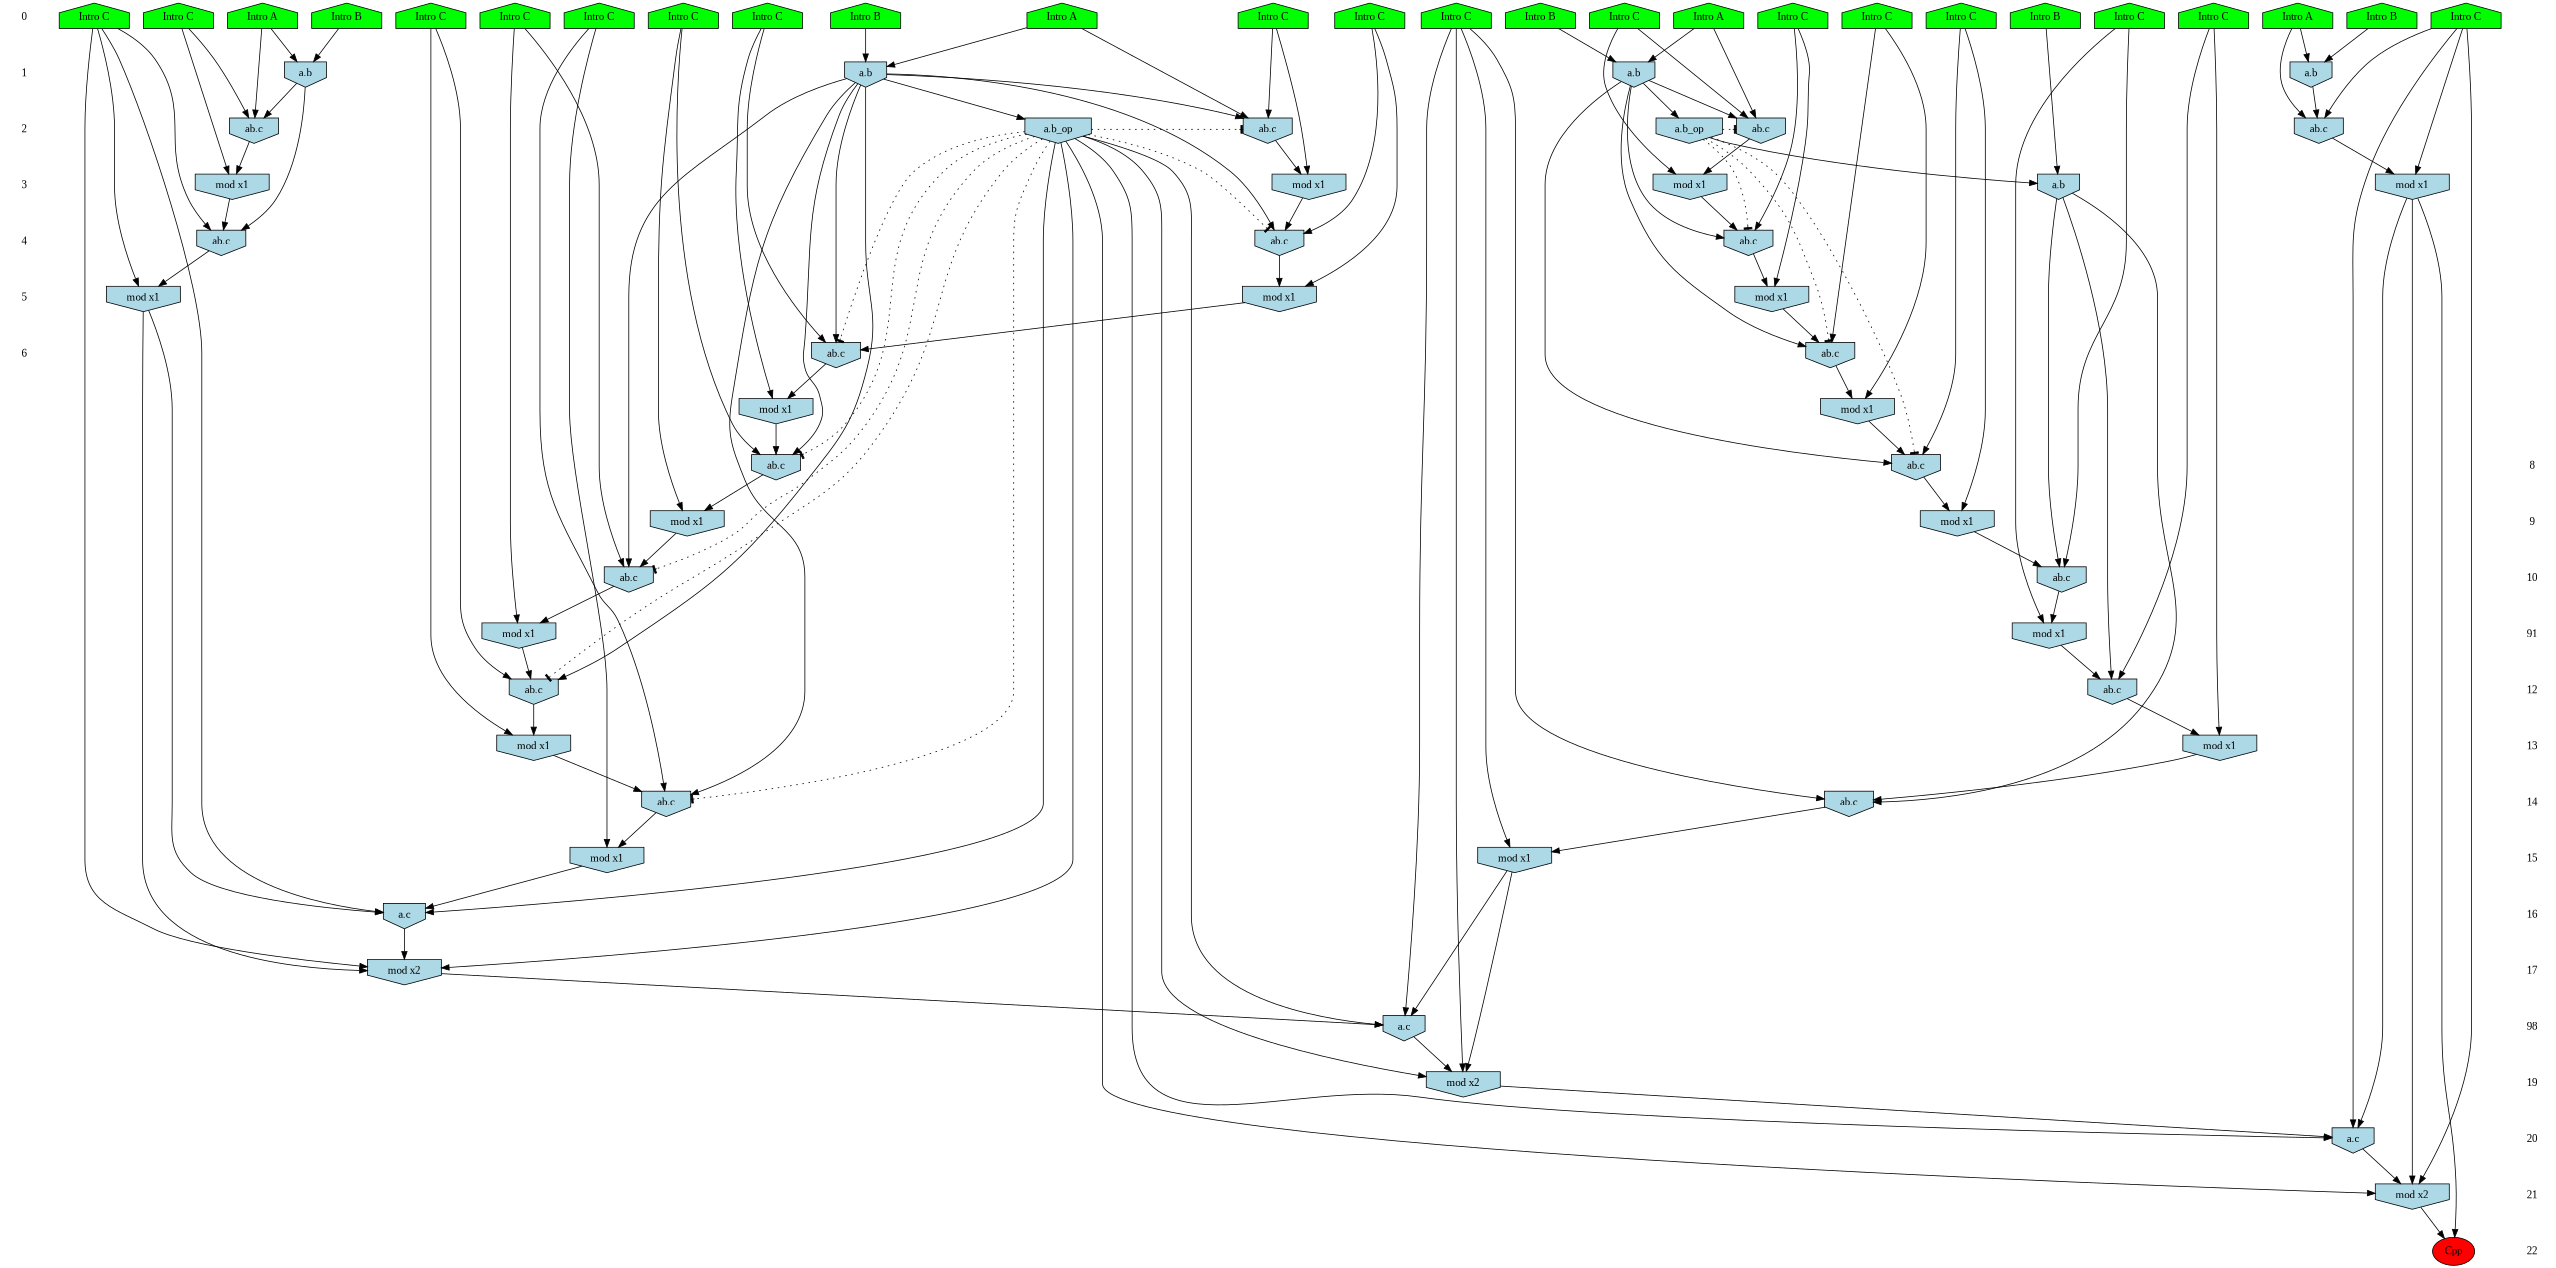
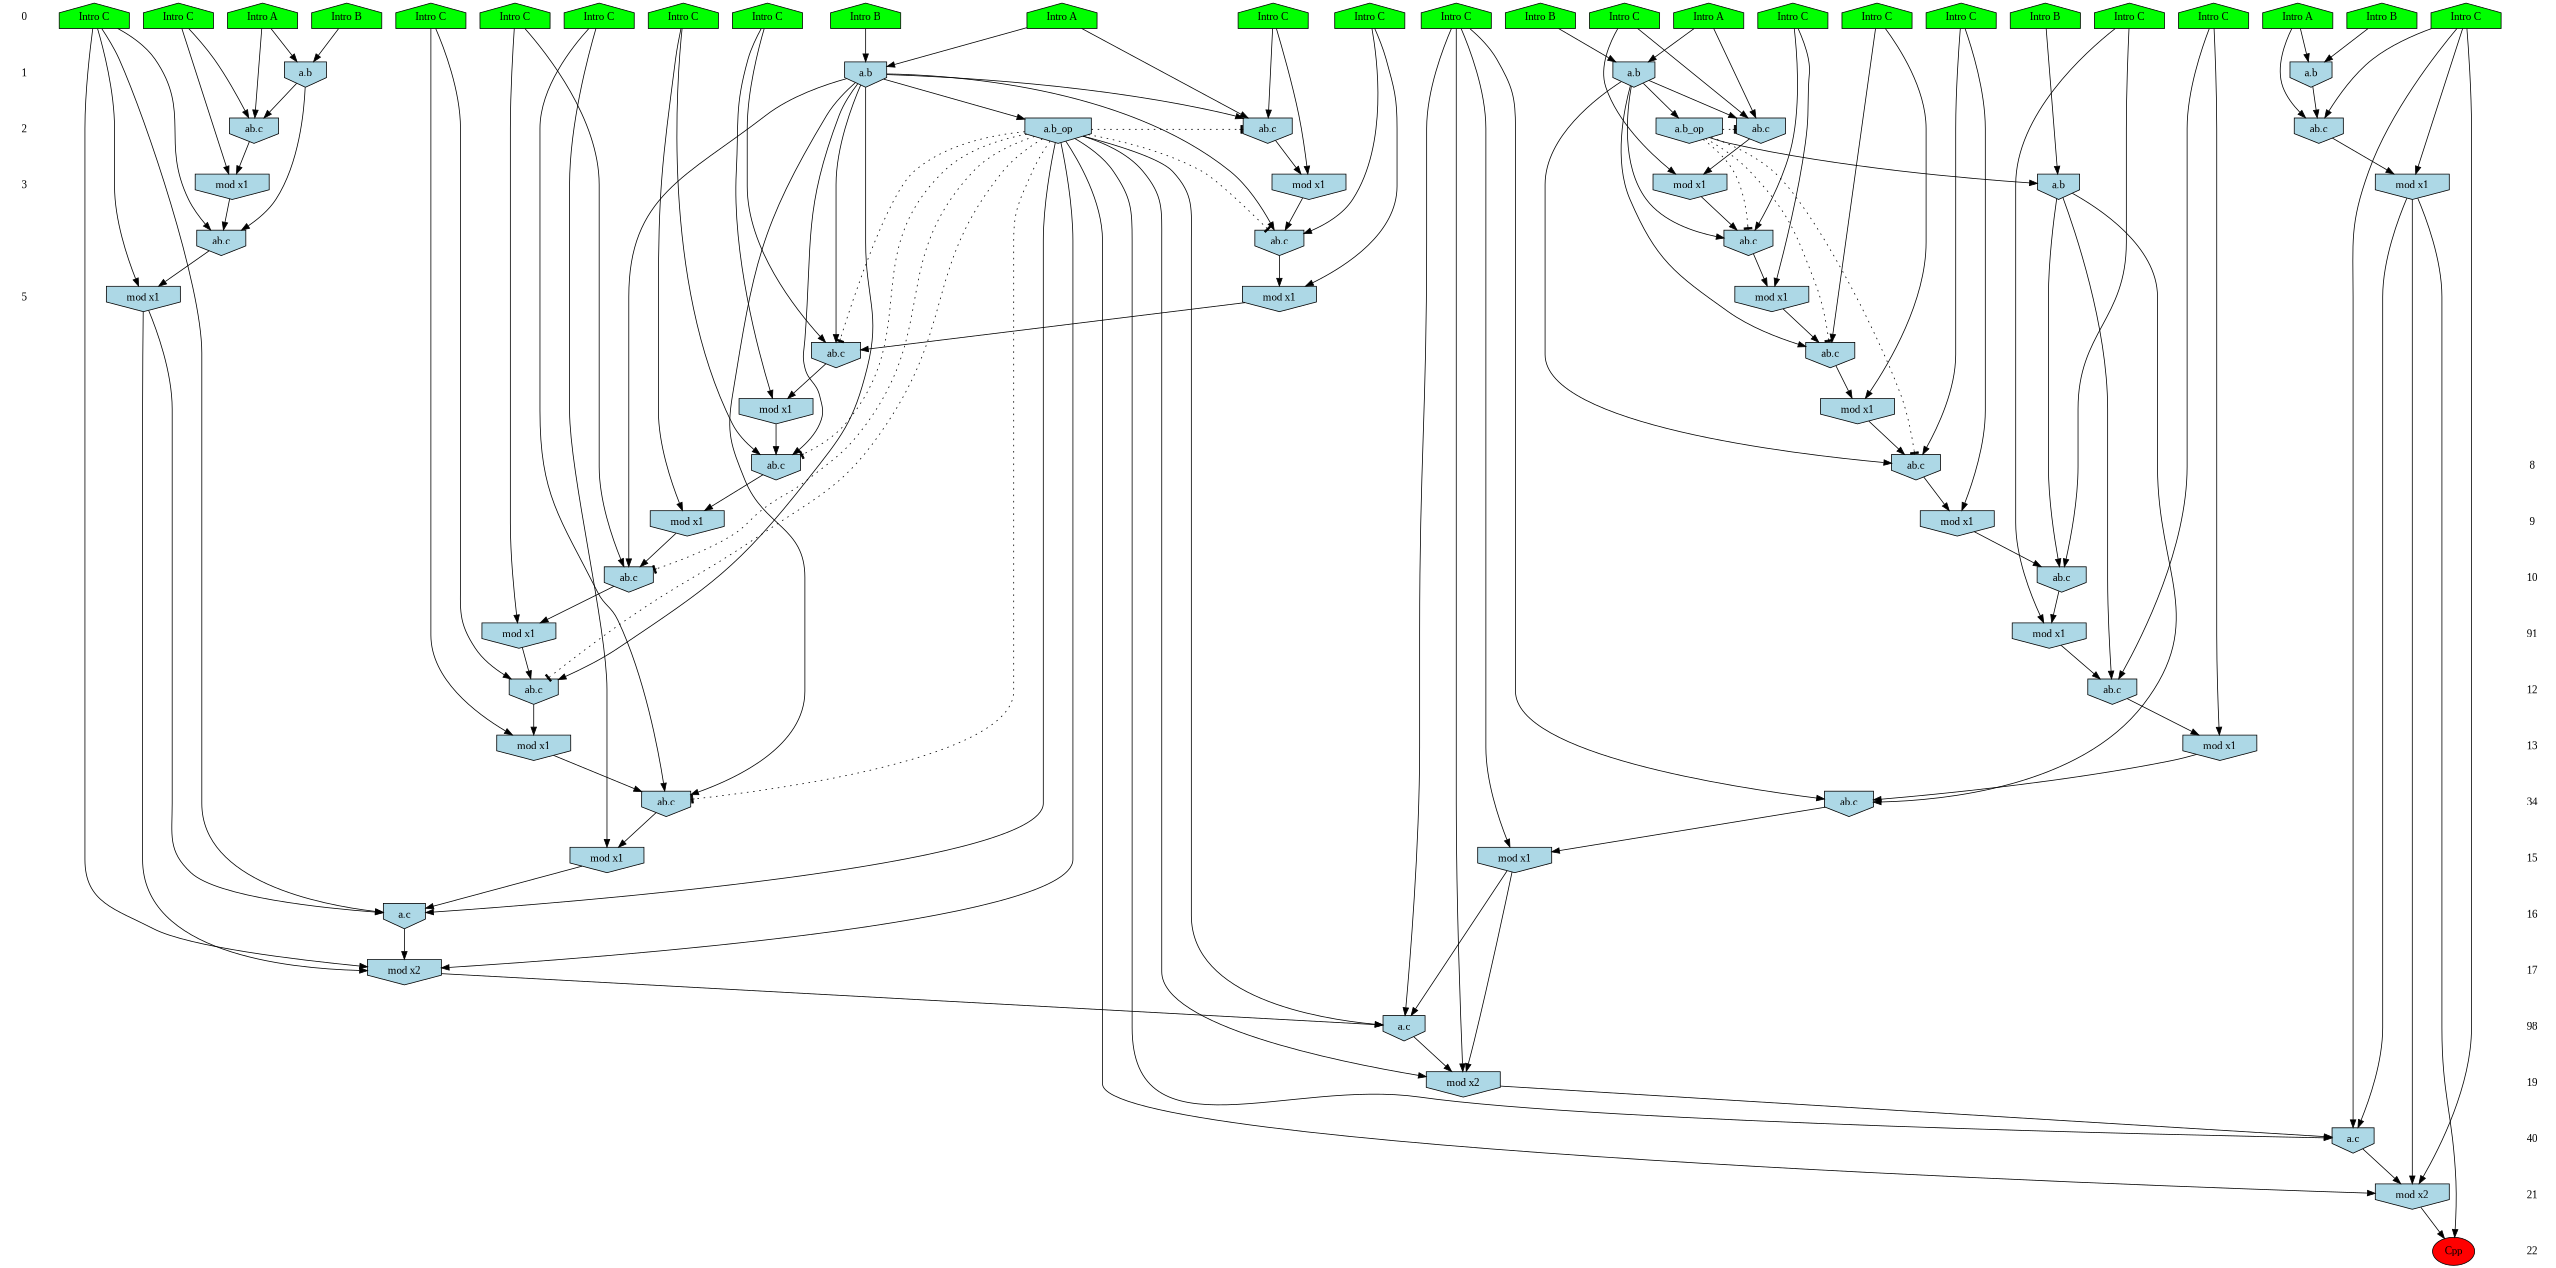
(24, 242) -> none
(24, 354) -> none
(2532, 803) -> (2532, 803)
(2532, 1139) -> (2532, 1139)
